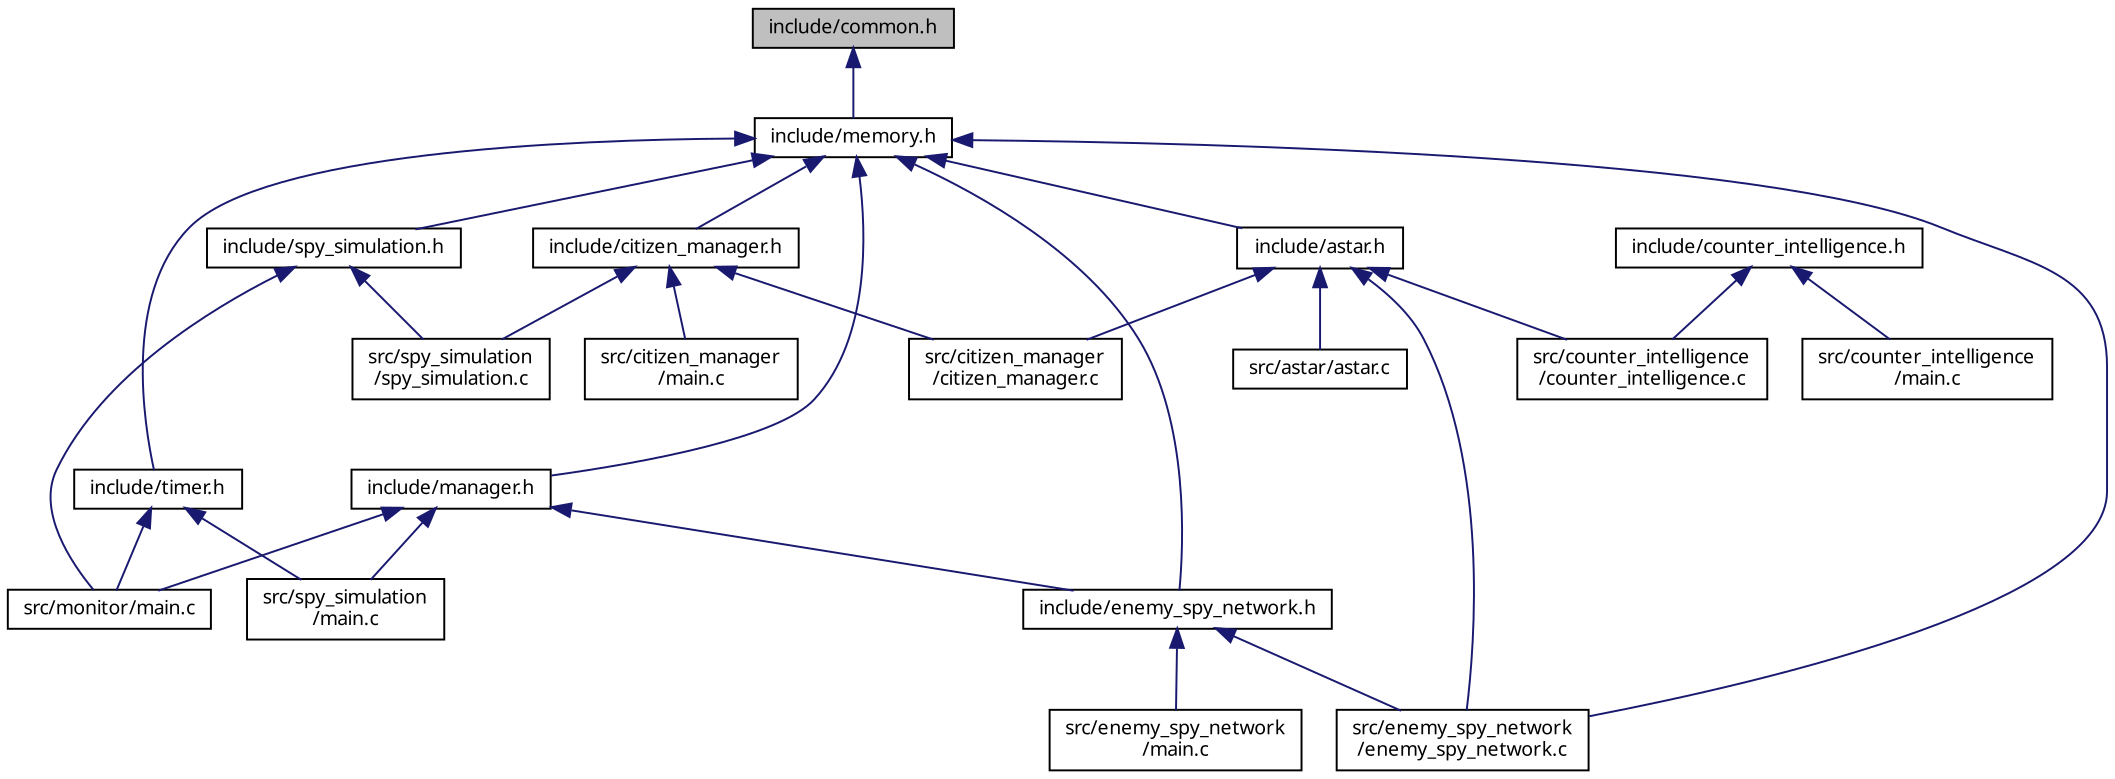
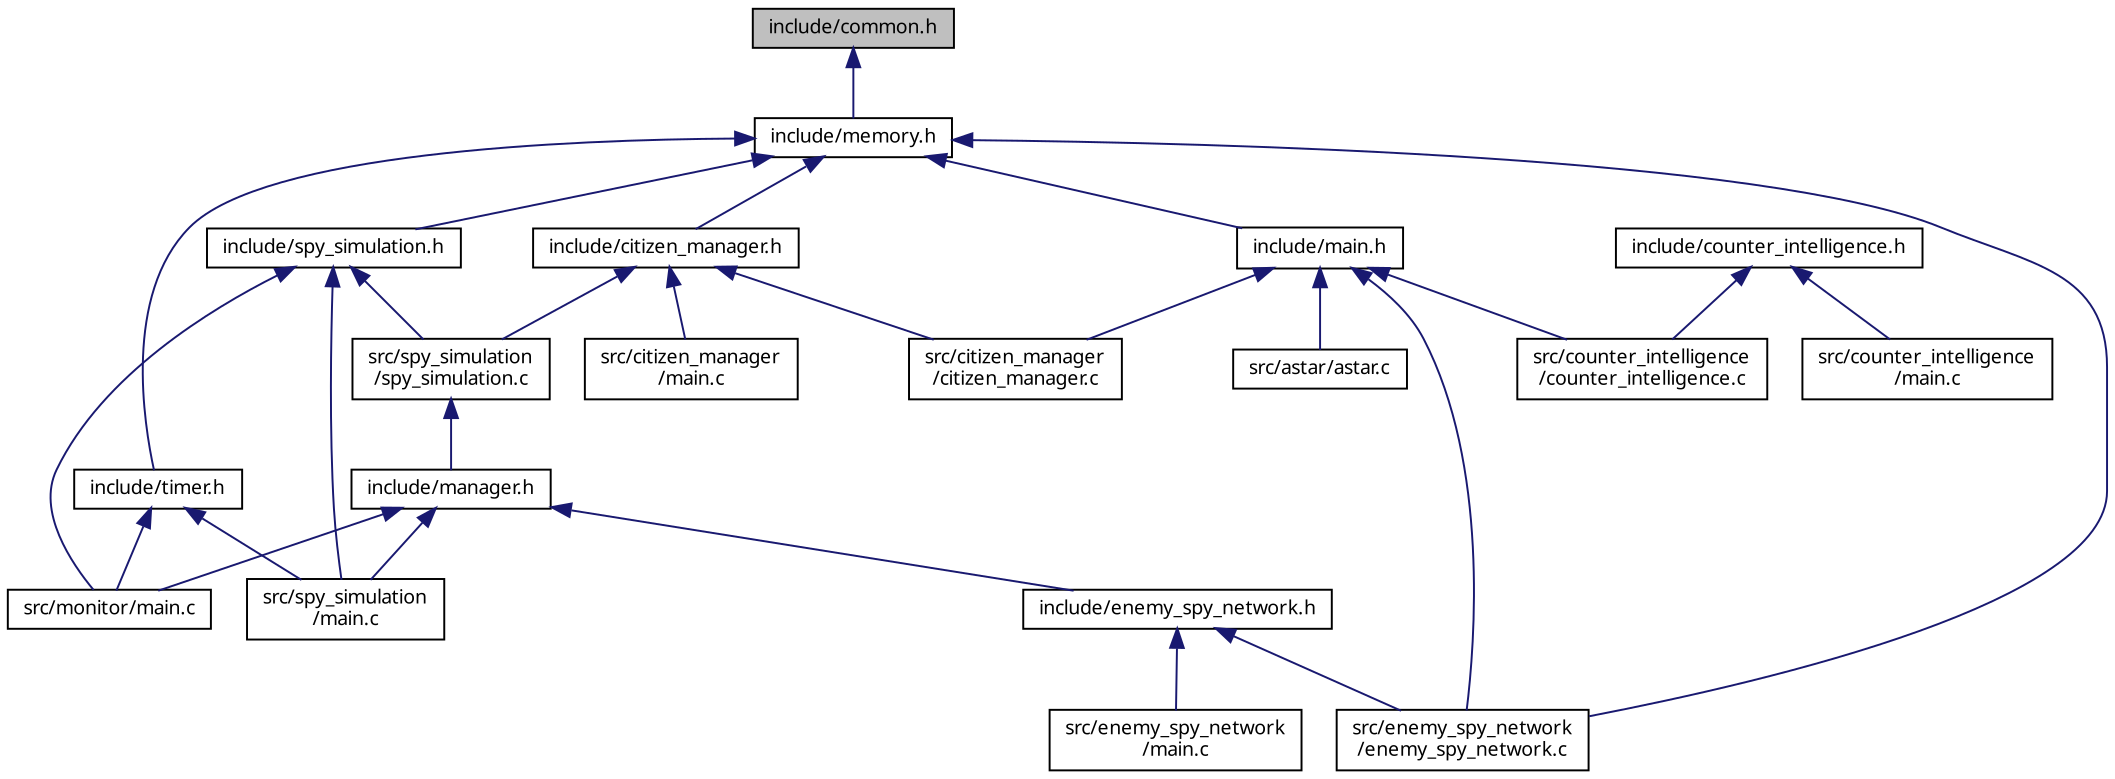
(1320, 248) -> (1320, 248)
(1138, 338) -> none
(797, 413) -> (451, 444)
none -> (331, 434)
